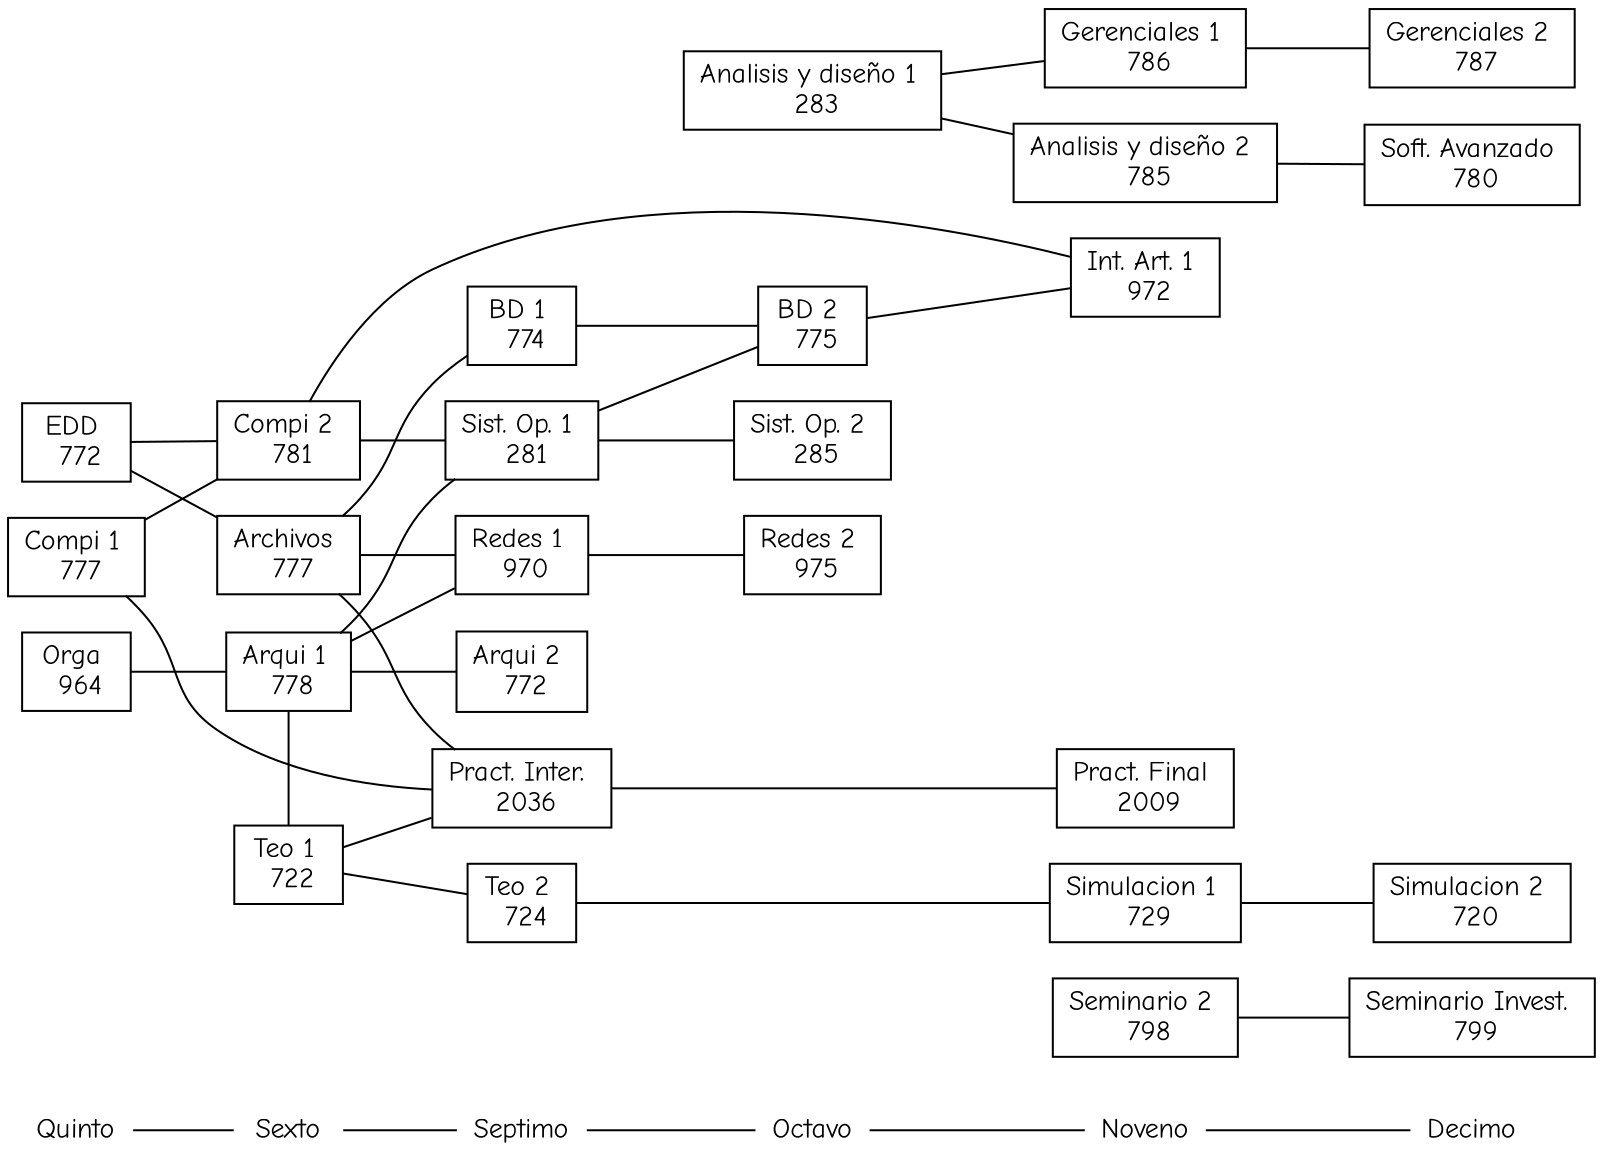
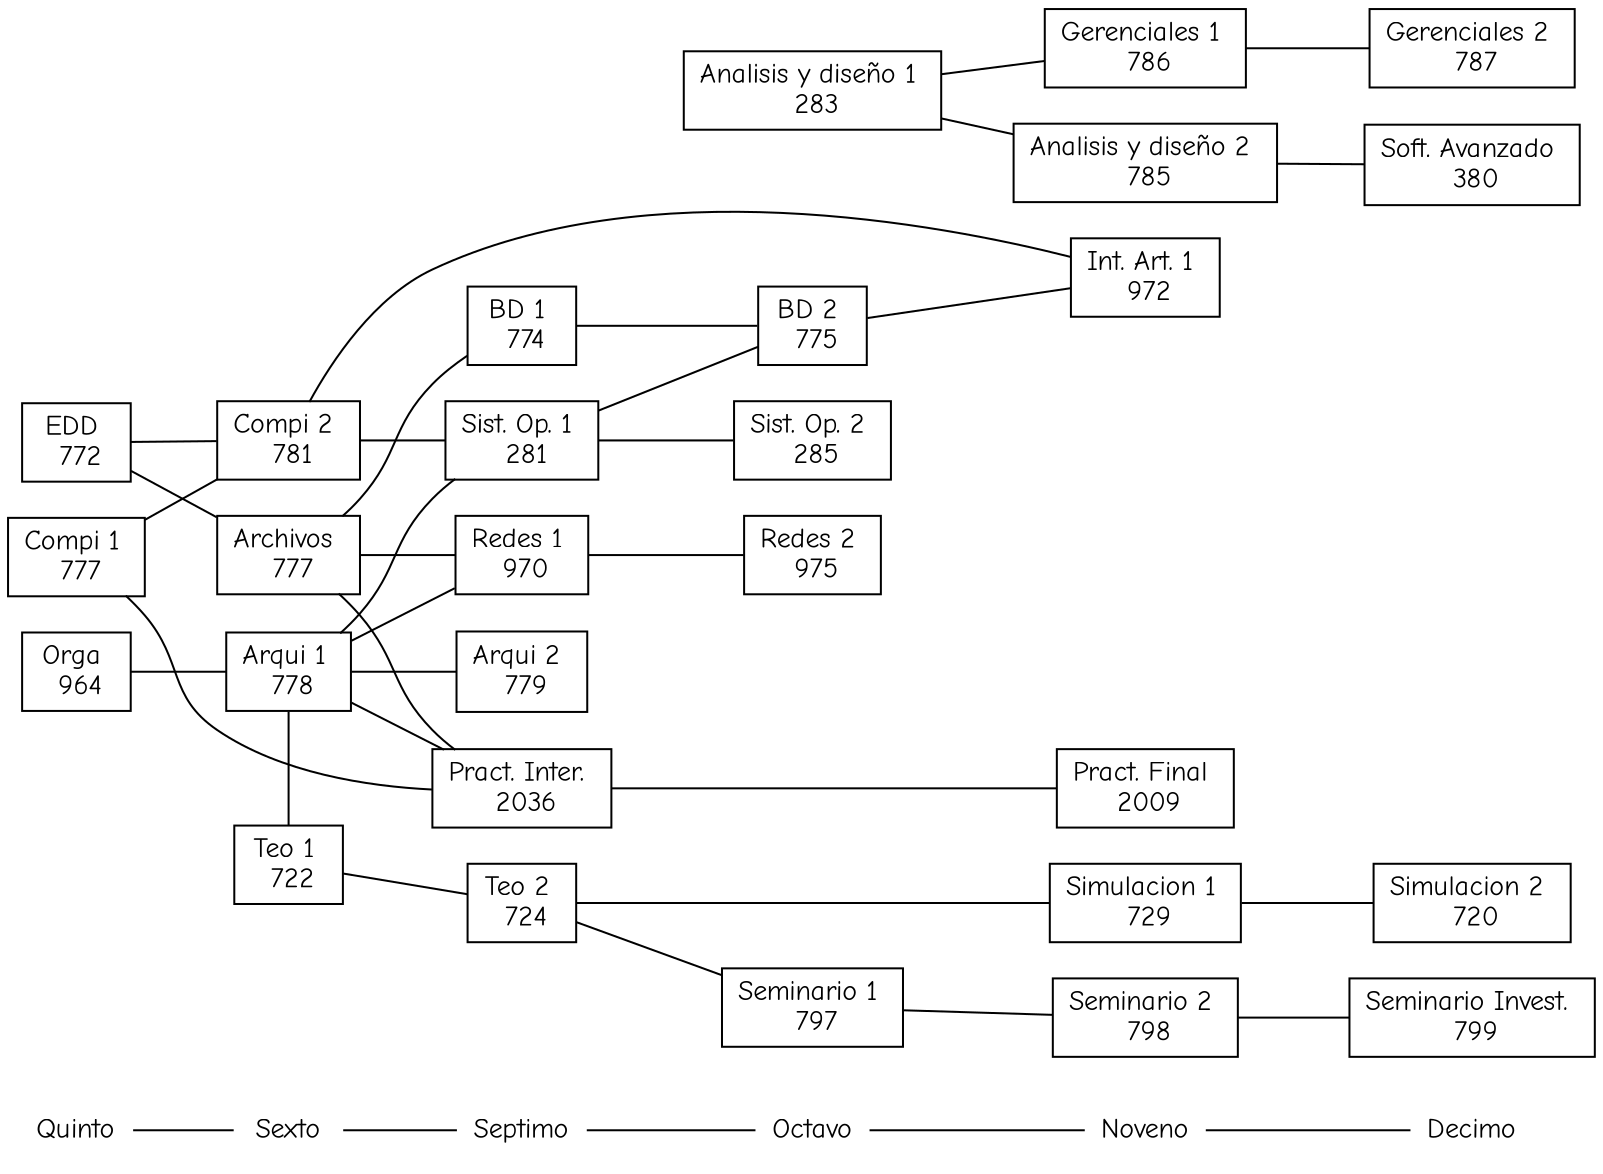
(1472, 165) -> (1472, 165)
(522, 672) -> (522, 672)
(387, 833) -> (398, 726)
none -> (812, 1008)
